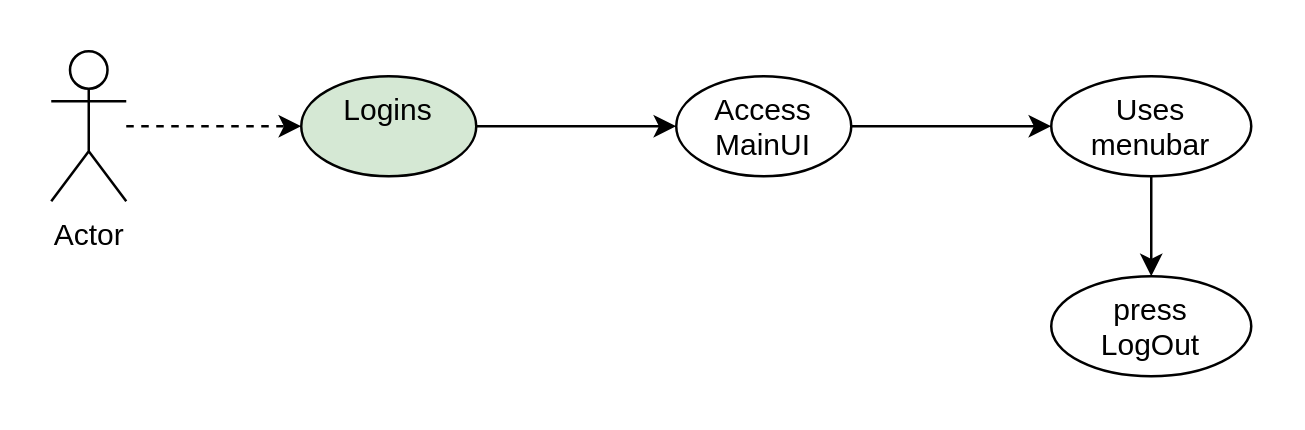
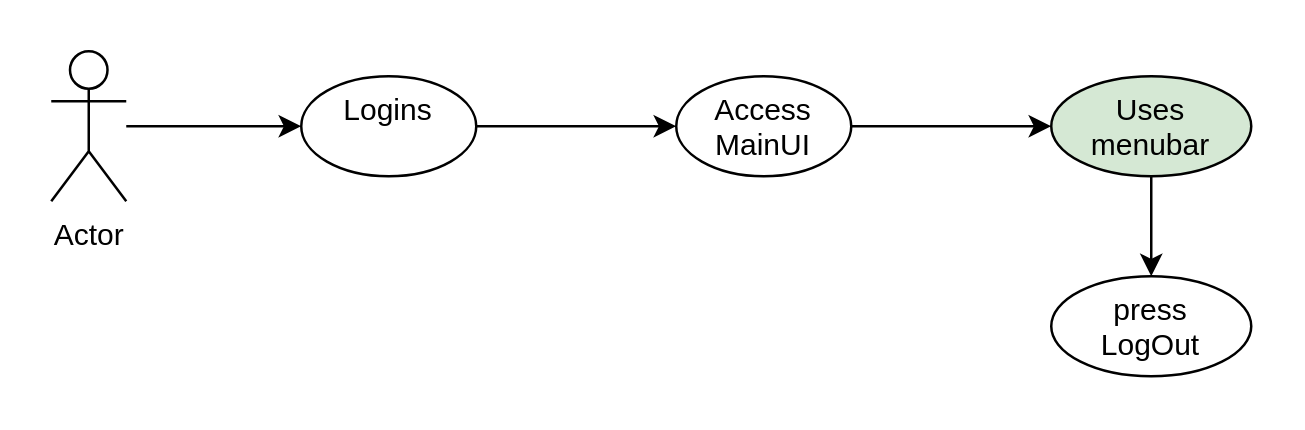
(202, 126) -> (202, 126)
(389, 126) -> (389, 126)
(1151, 126) -> (1151, 126)
